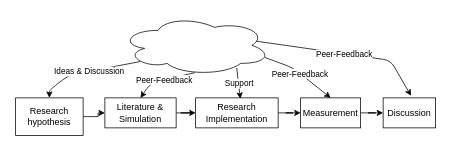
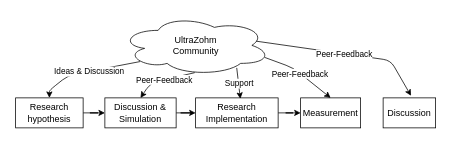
none -> (195, 45)
(140, 113) -> (140, 113)
(371, 113) -> none
(49, 117) -> (49, 113)
